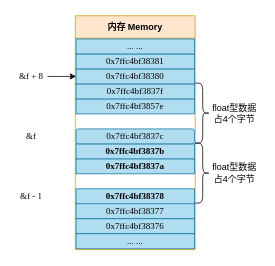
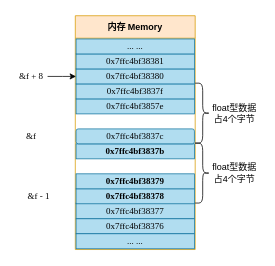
(135, 166) -> none
none -> (135, 181)
(32, 196) -> (39, 196)
